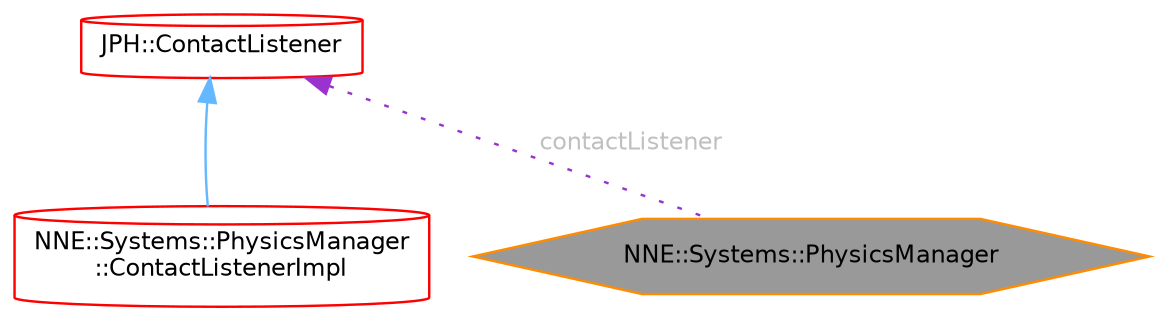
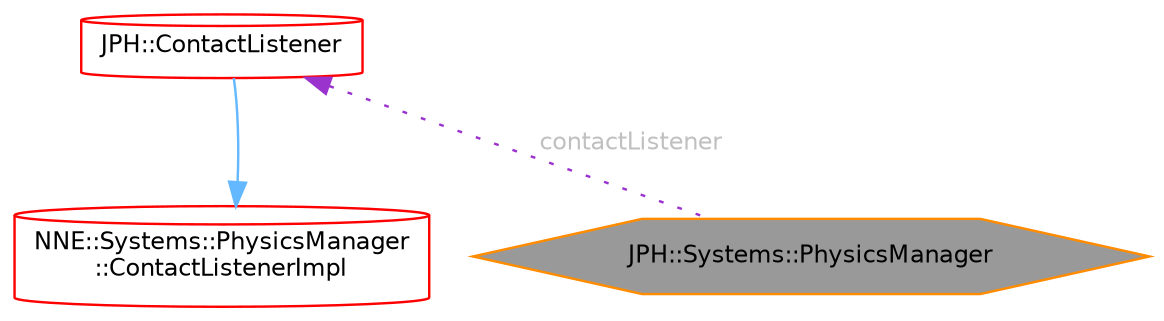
(206, 155) -> (238, 130)
(811, 256) -> (811, 256)
